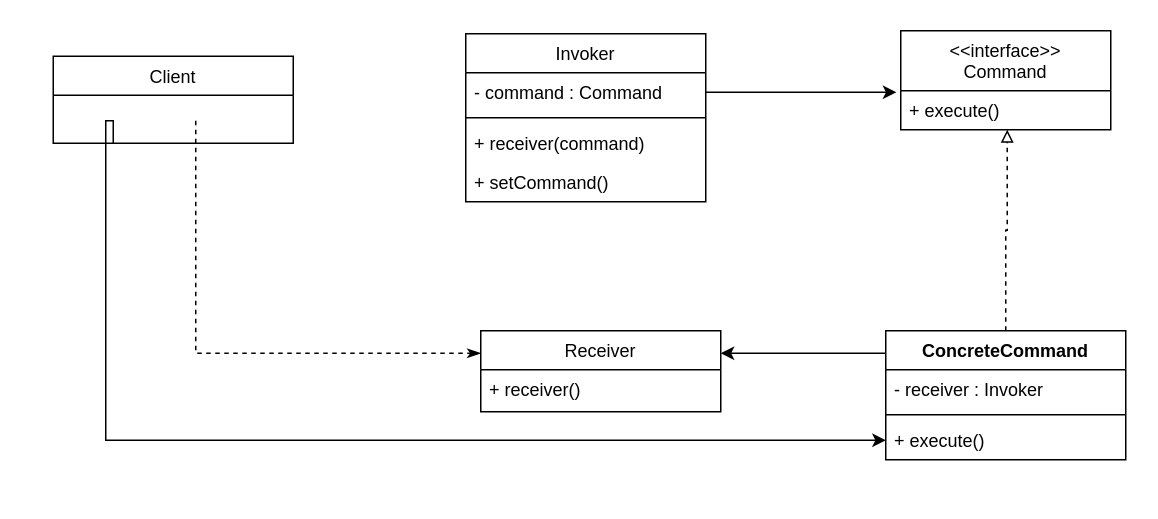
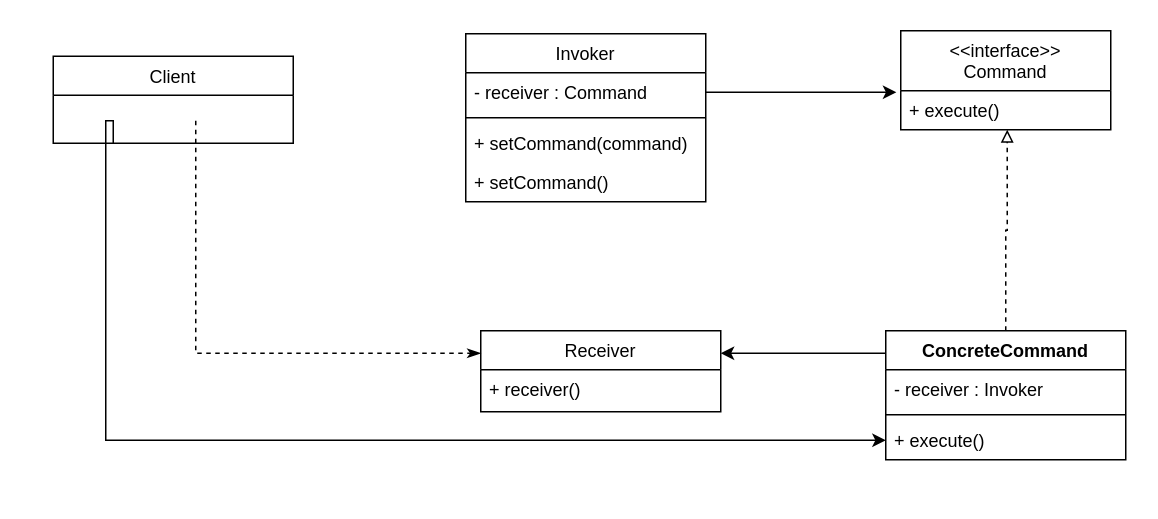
(560, 93) -> (563, 93)
(565, 144) -> (578, 144)
